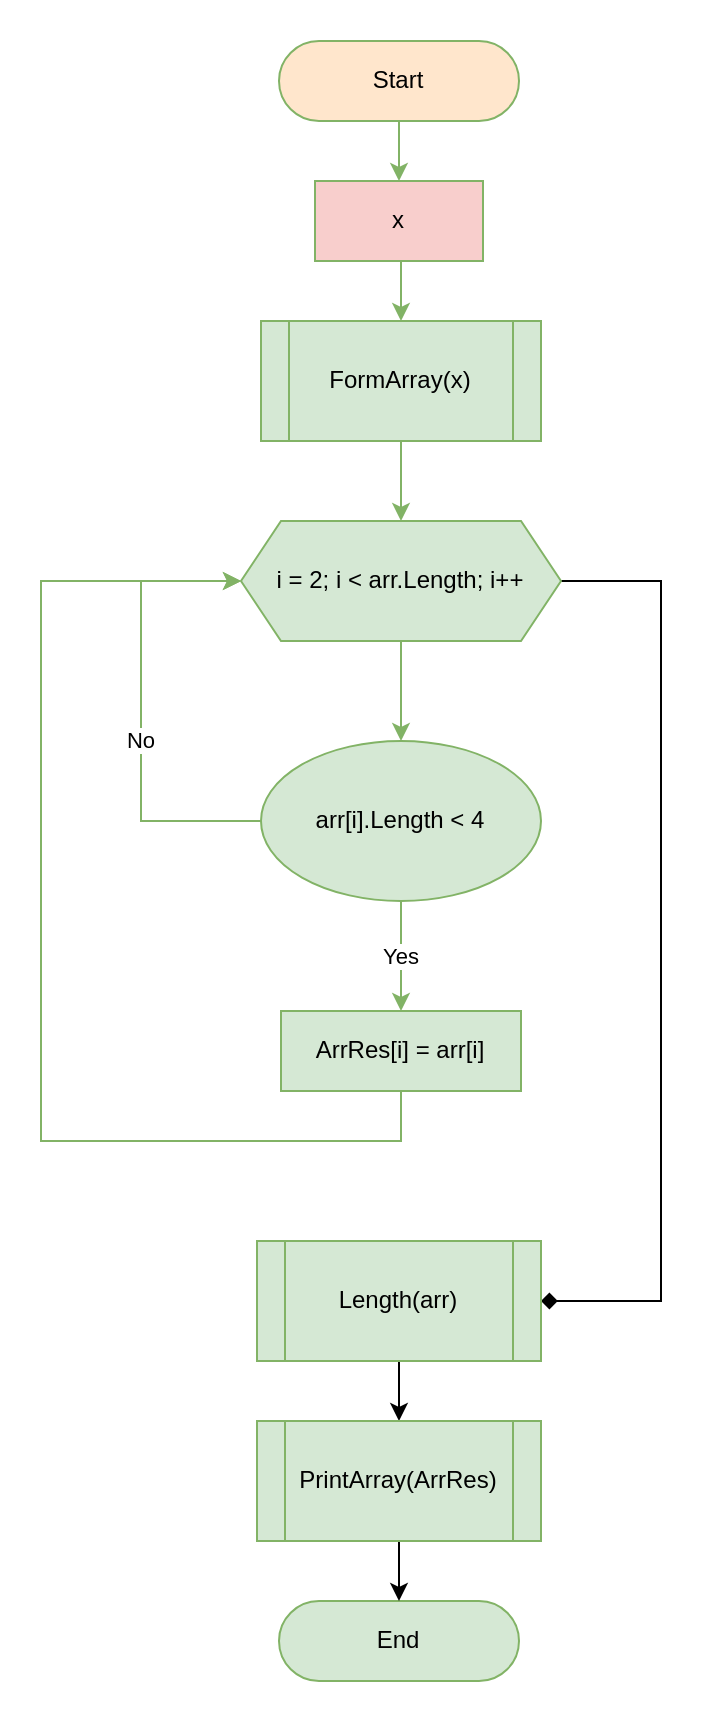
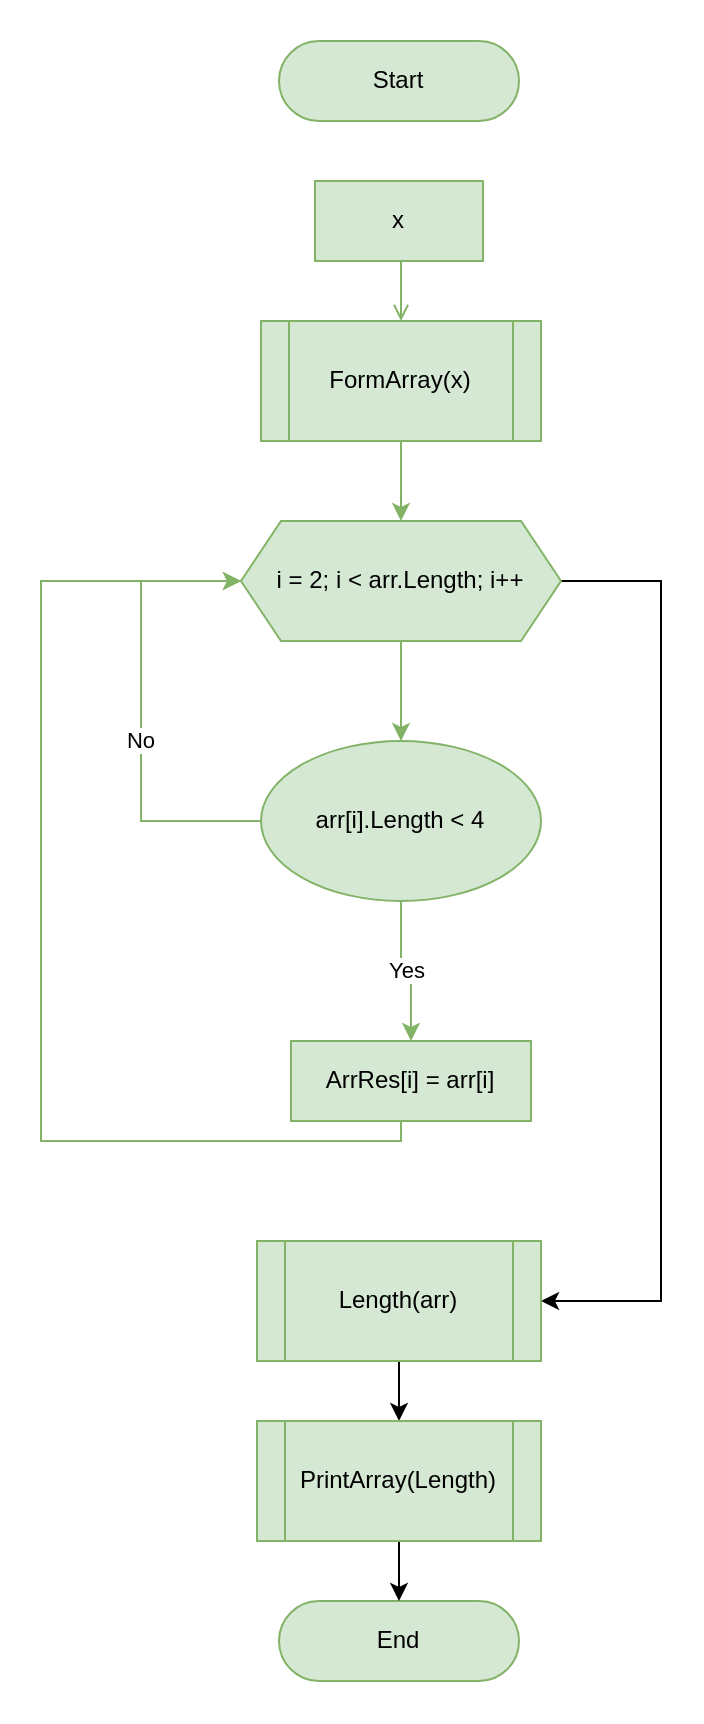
(399, 81) -> (399, 81)
(399, 144) -> none
(399, 221) -> (399, 221)
(401, 306) -> (401, 308)
(401, 1051) -> (411, 1081)
(557, 1301) -> (556, 1301)
(399, 1481) -> (399, 1481)
